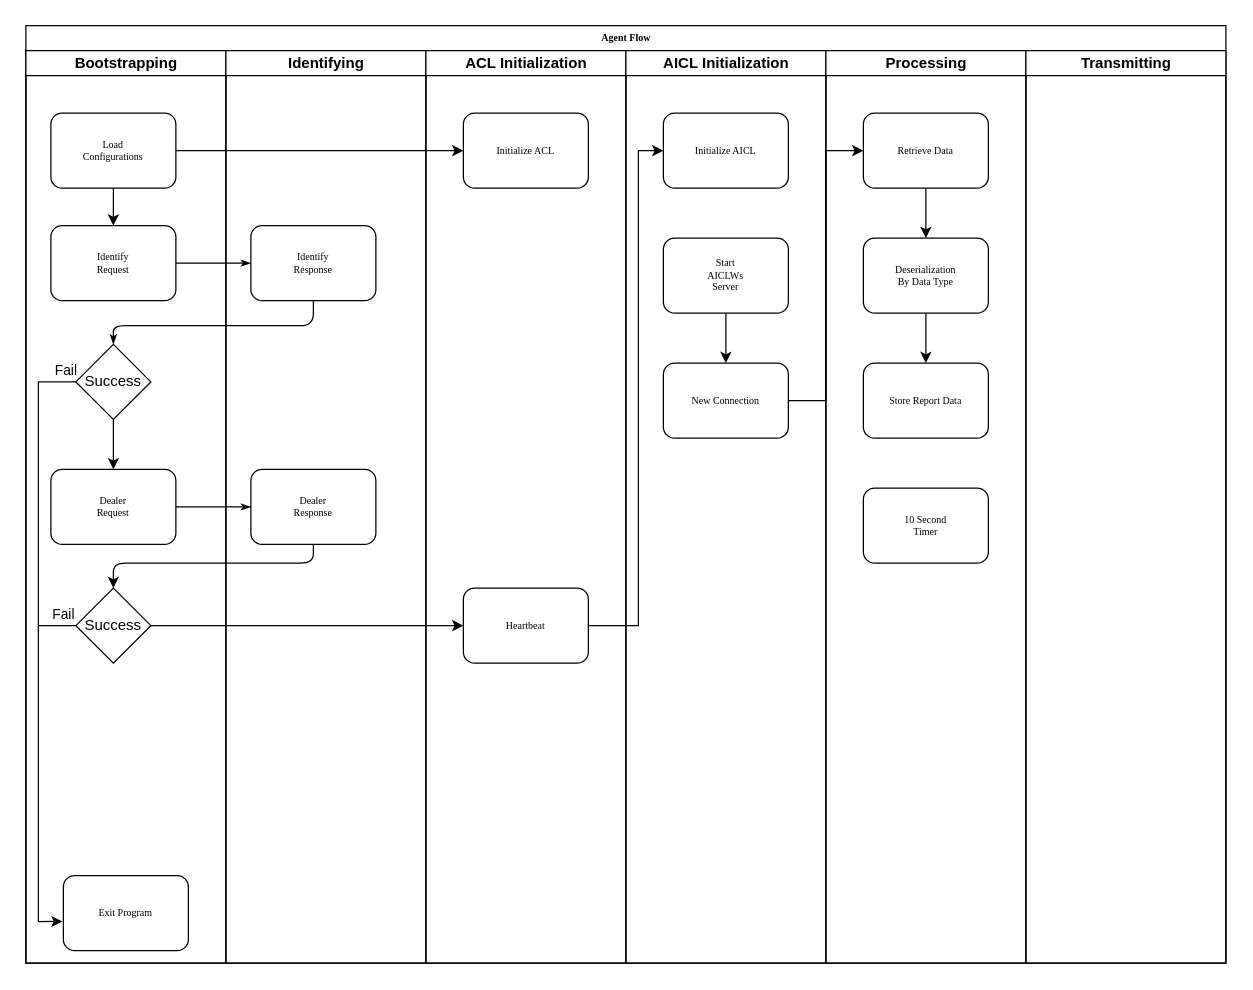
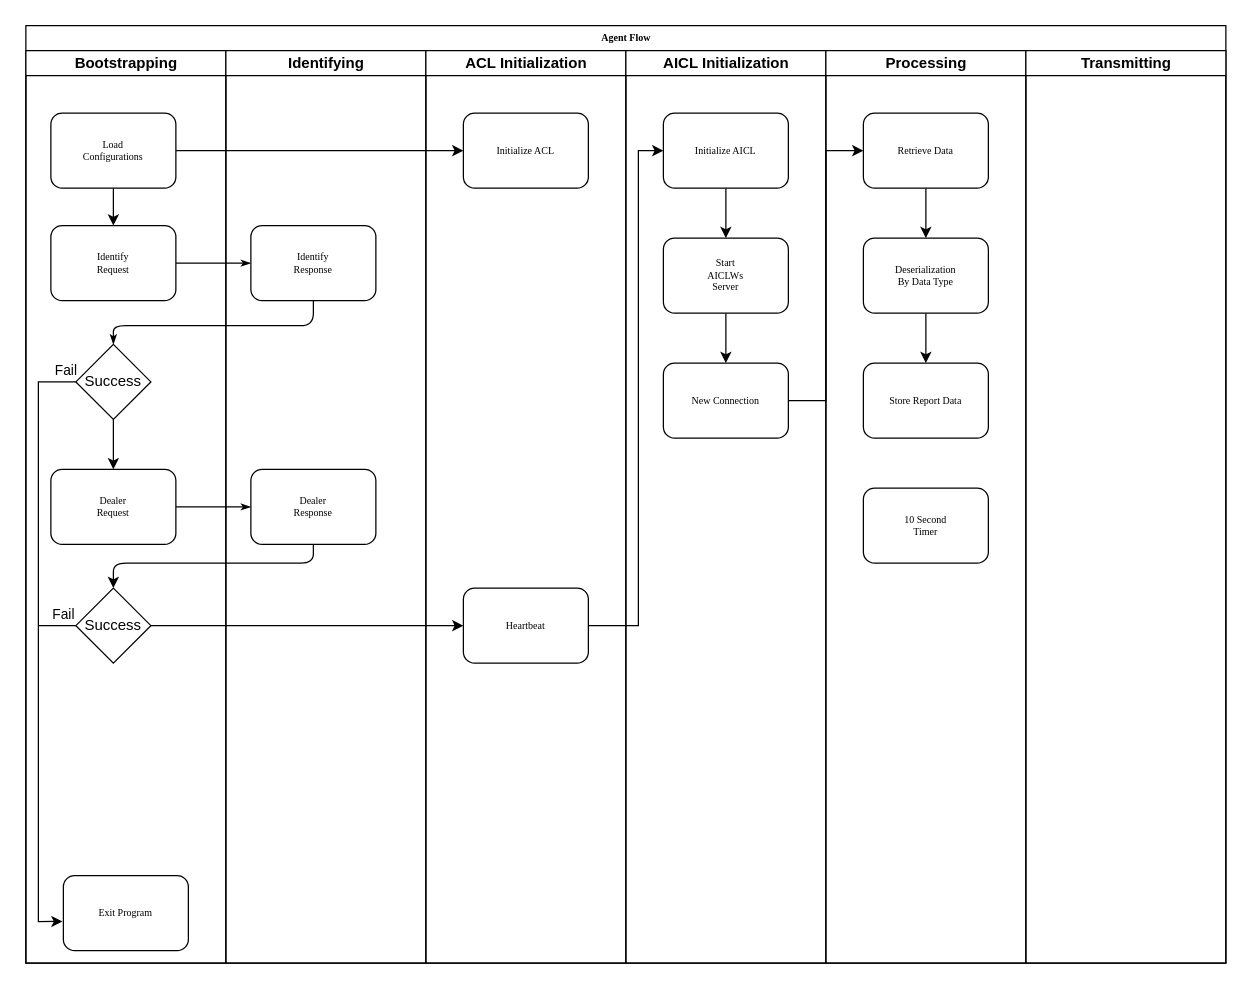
none -> (726, 209)
